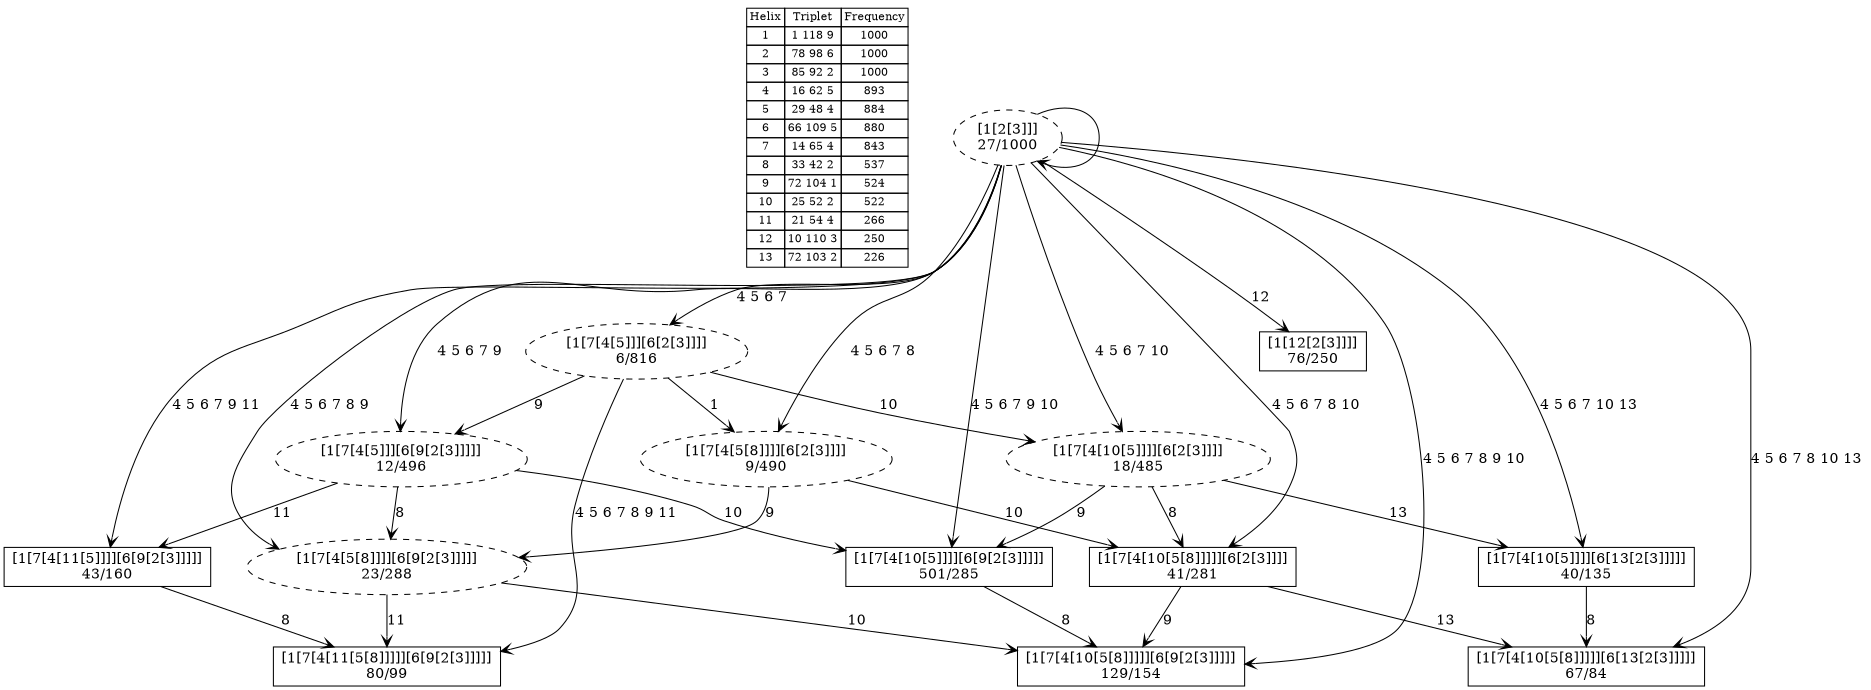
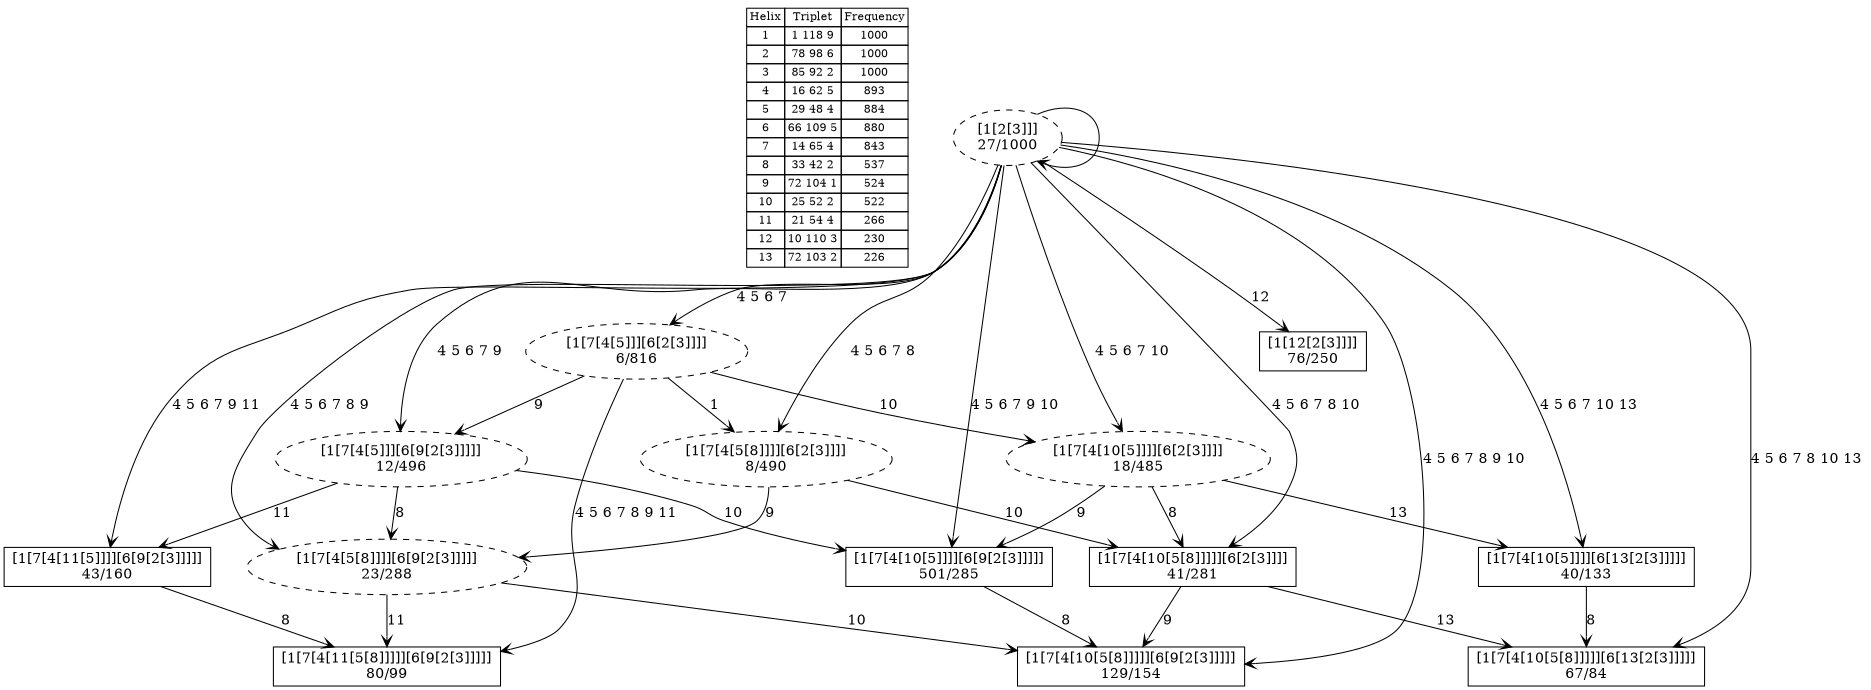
(875, 239) -> (875, 239)
(766, 459) -> (766, 459)
(1586, 567) -> (1586, 567)
